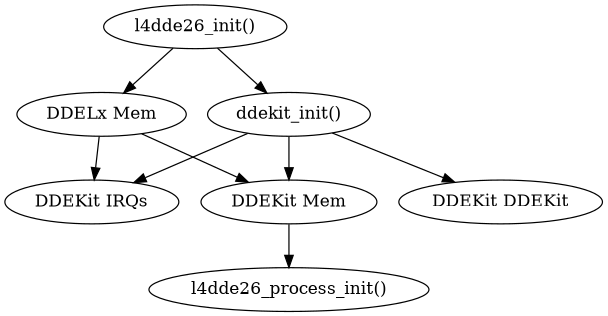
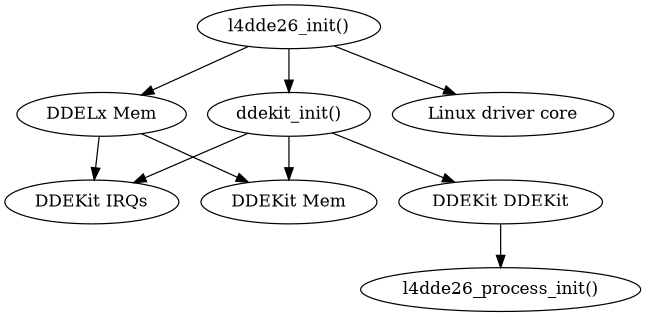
none -> (503, 114)
(289, 240) -> (501, 240)
